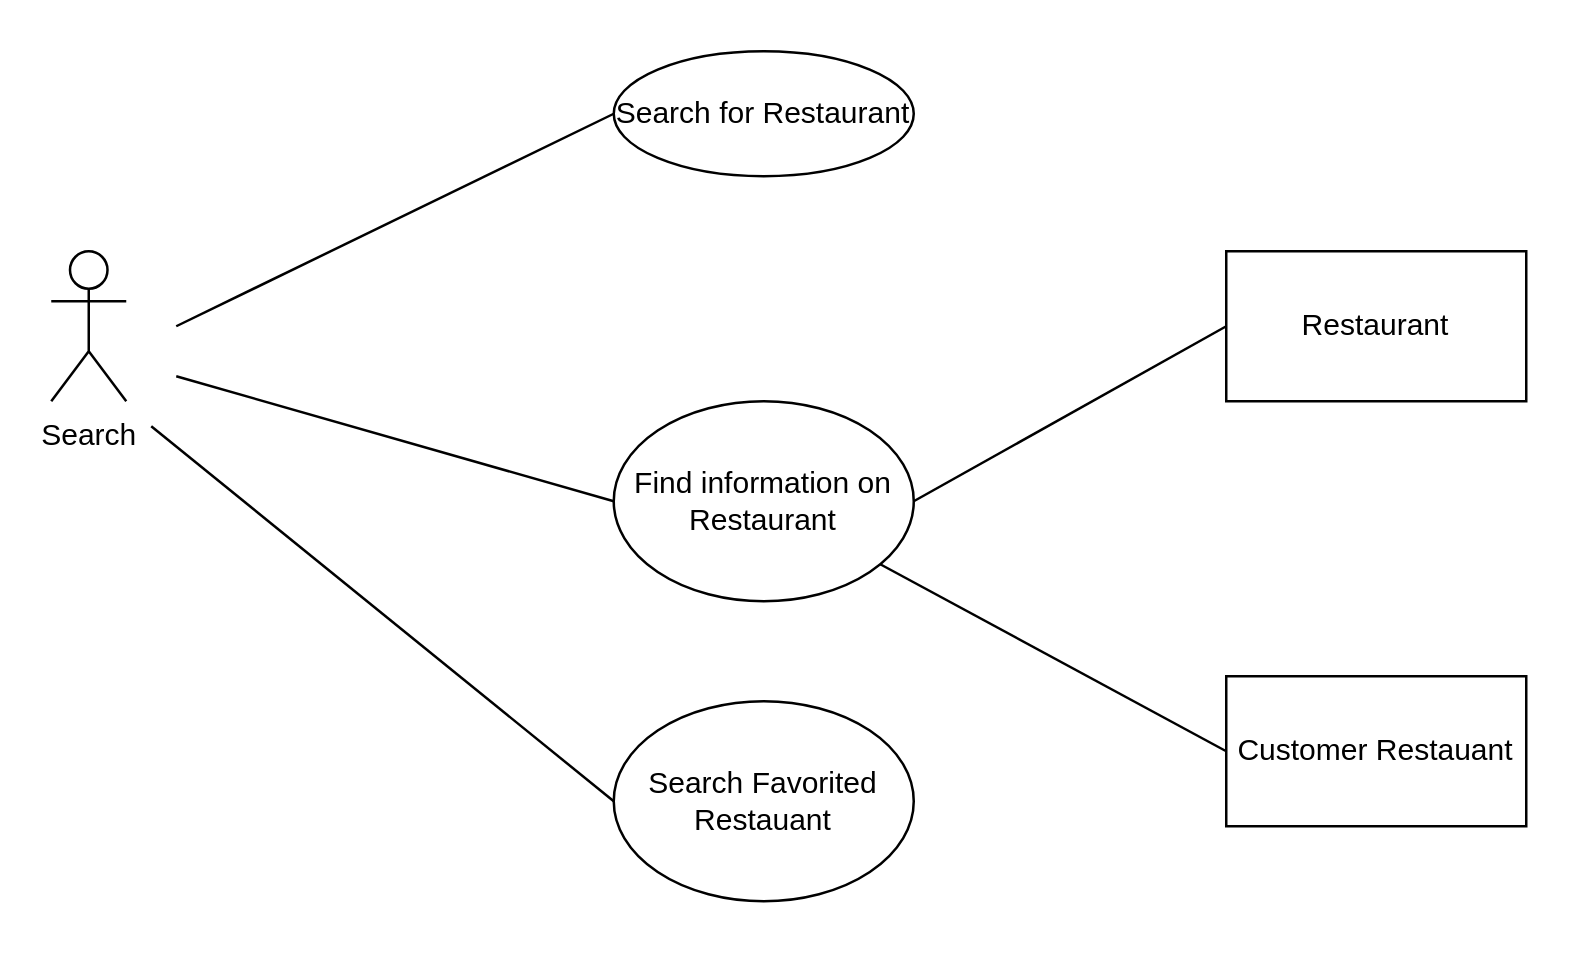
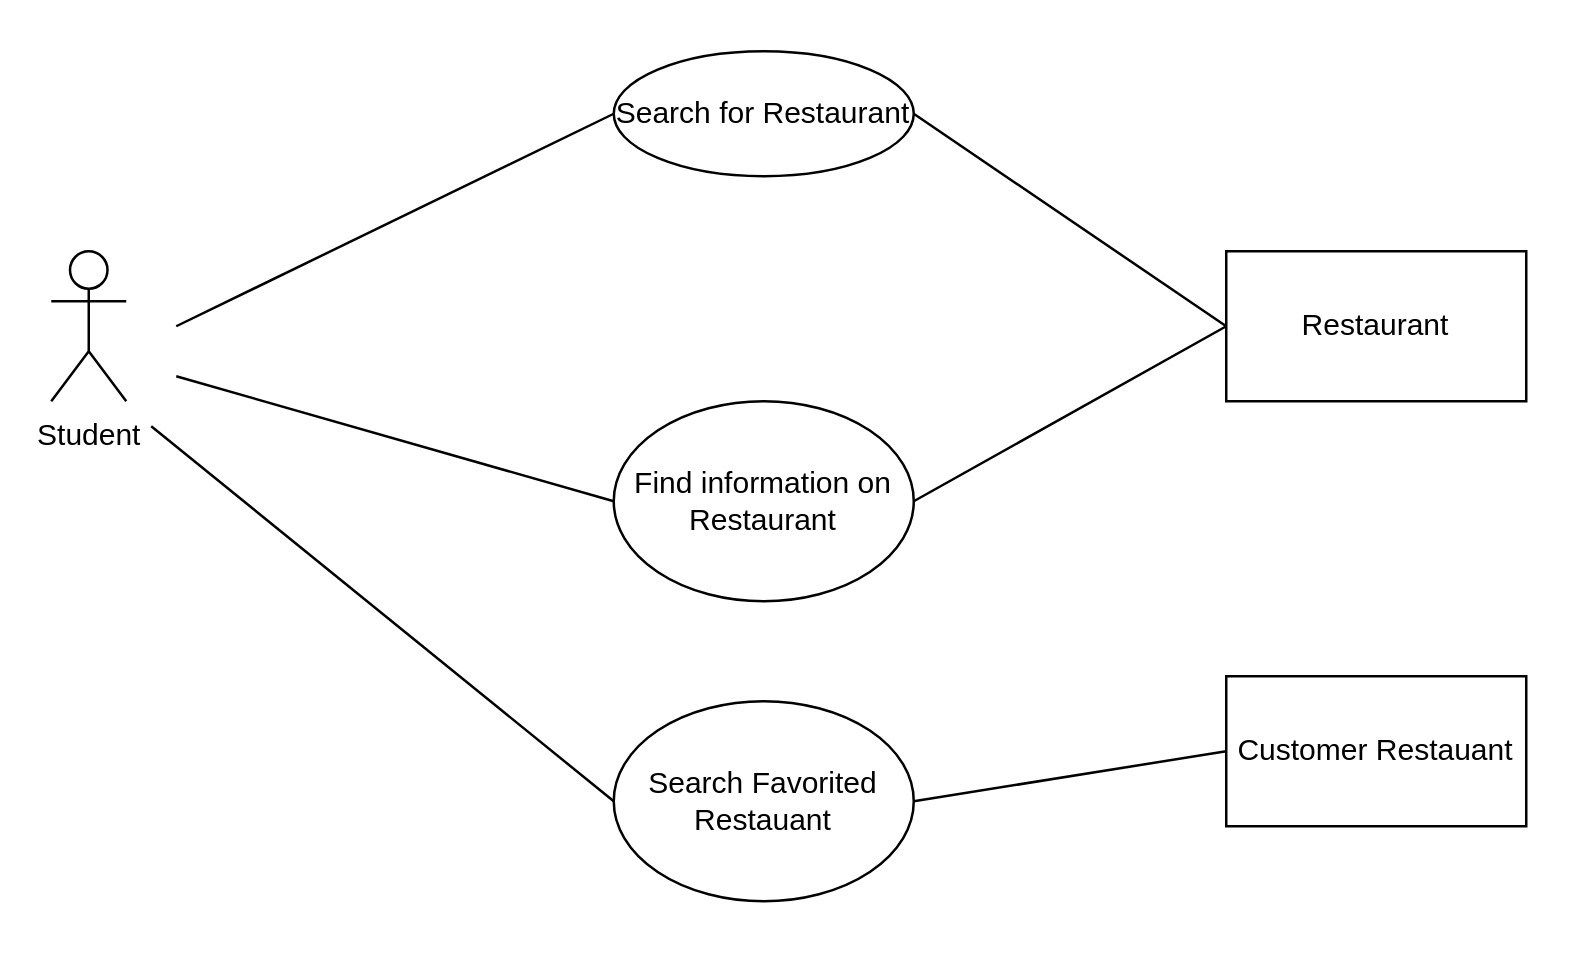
none -> (1068, 219)
(90, 437) -> (90, 437)
(1054, 658) -> (1070, 776)
